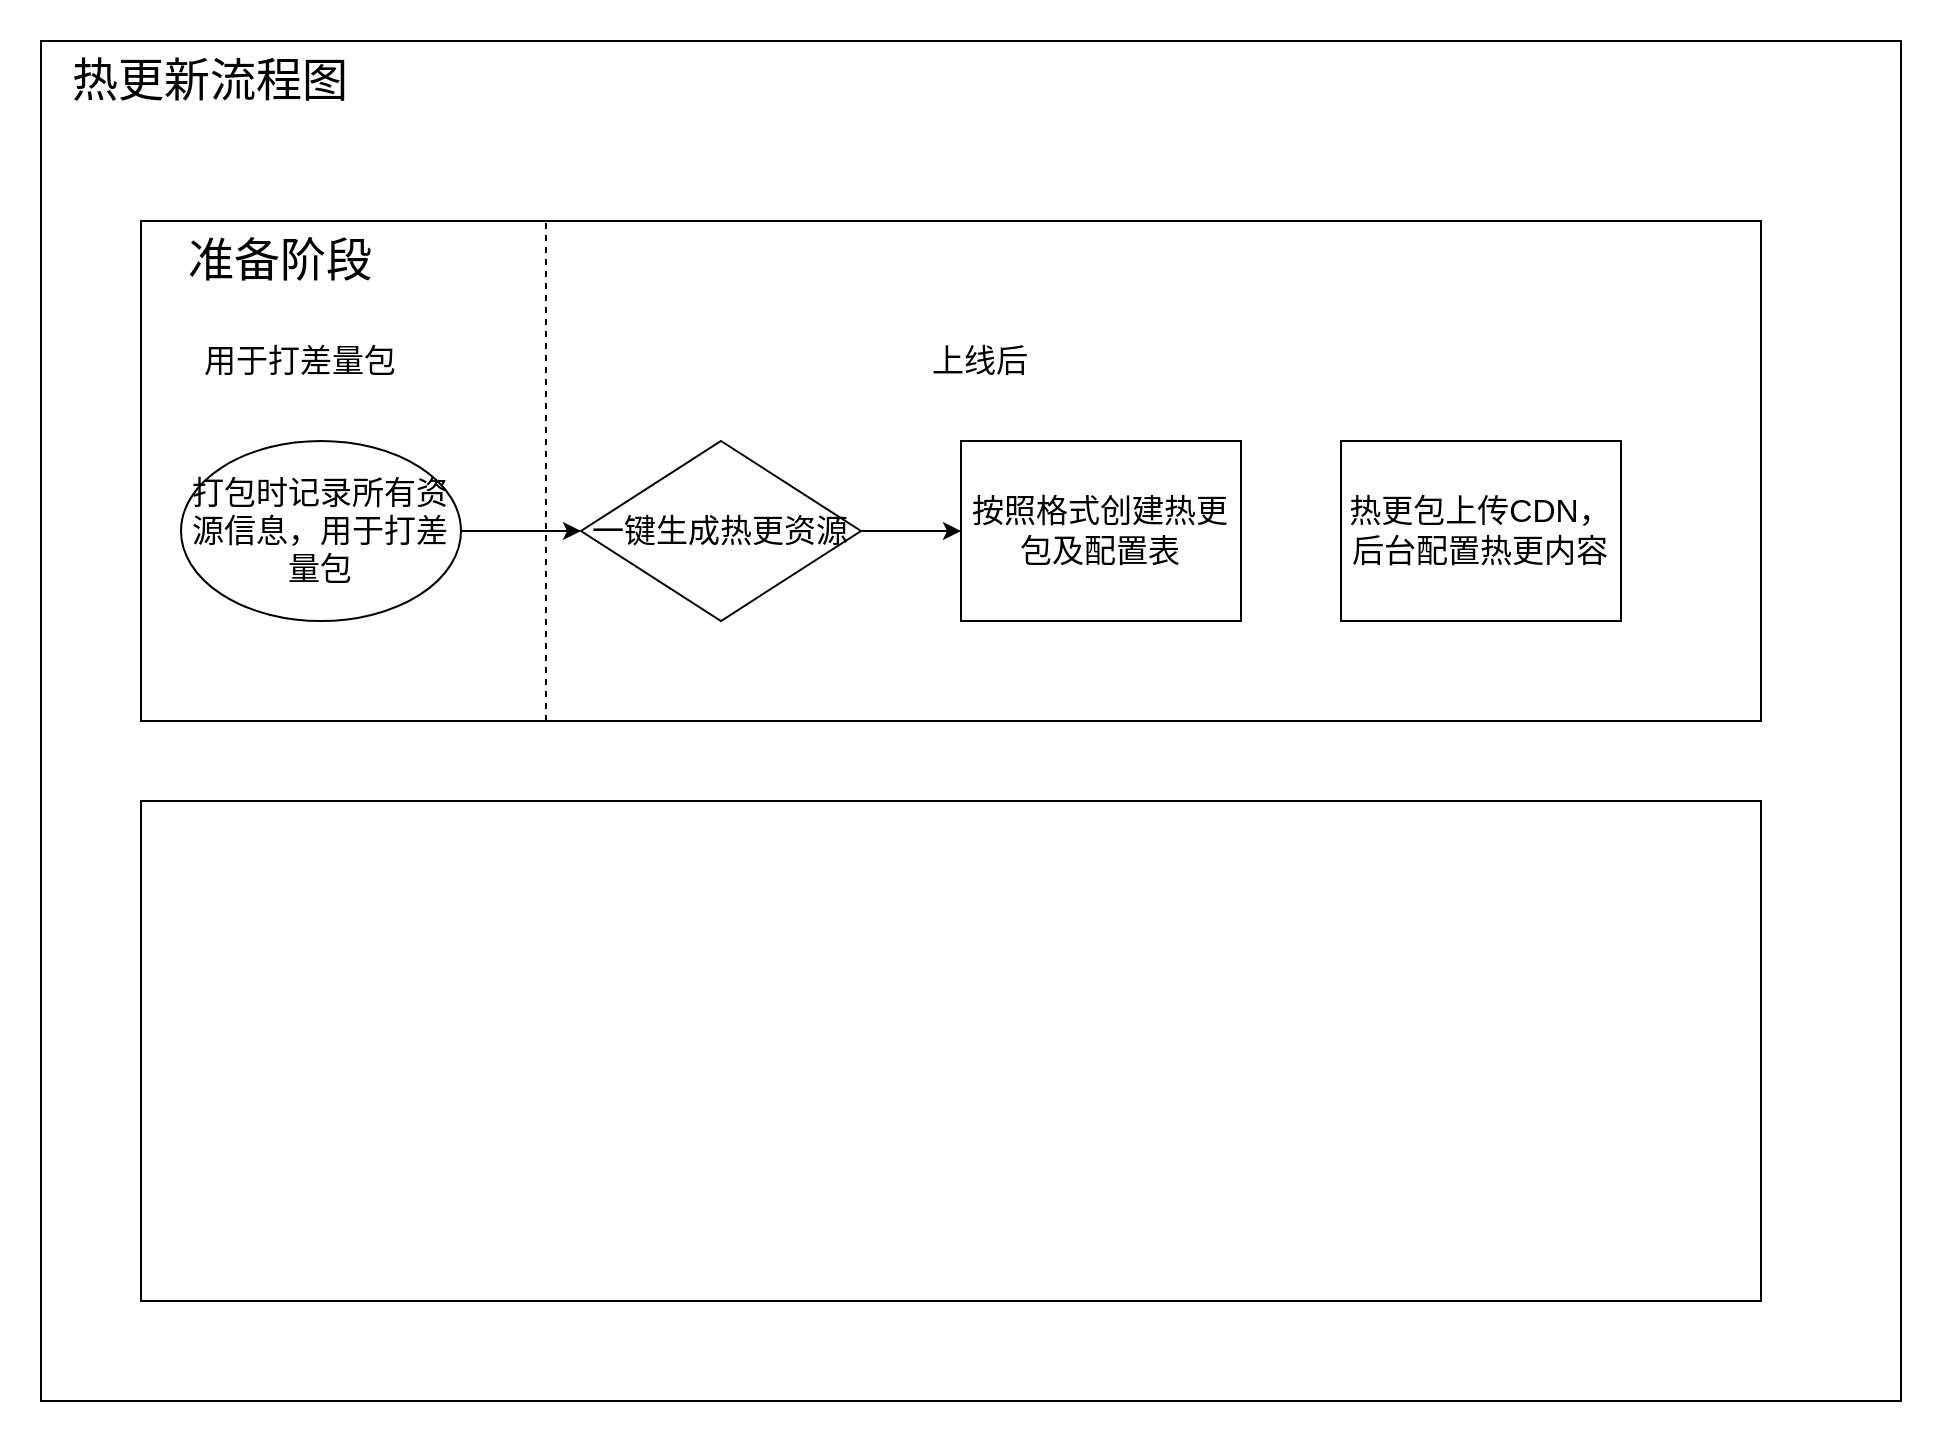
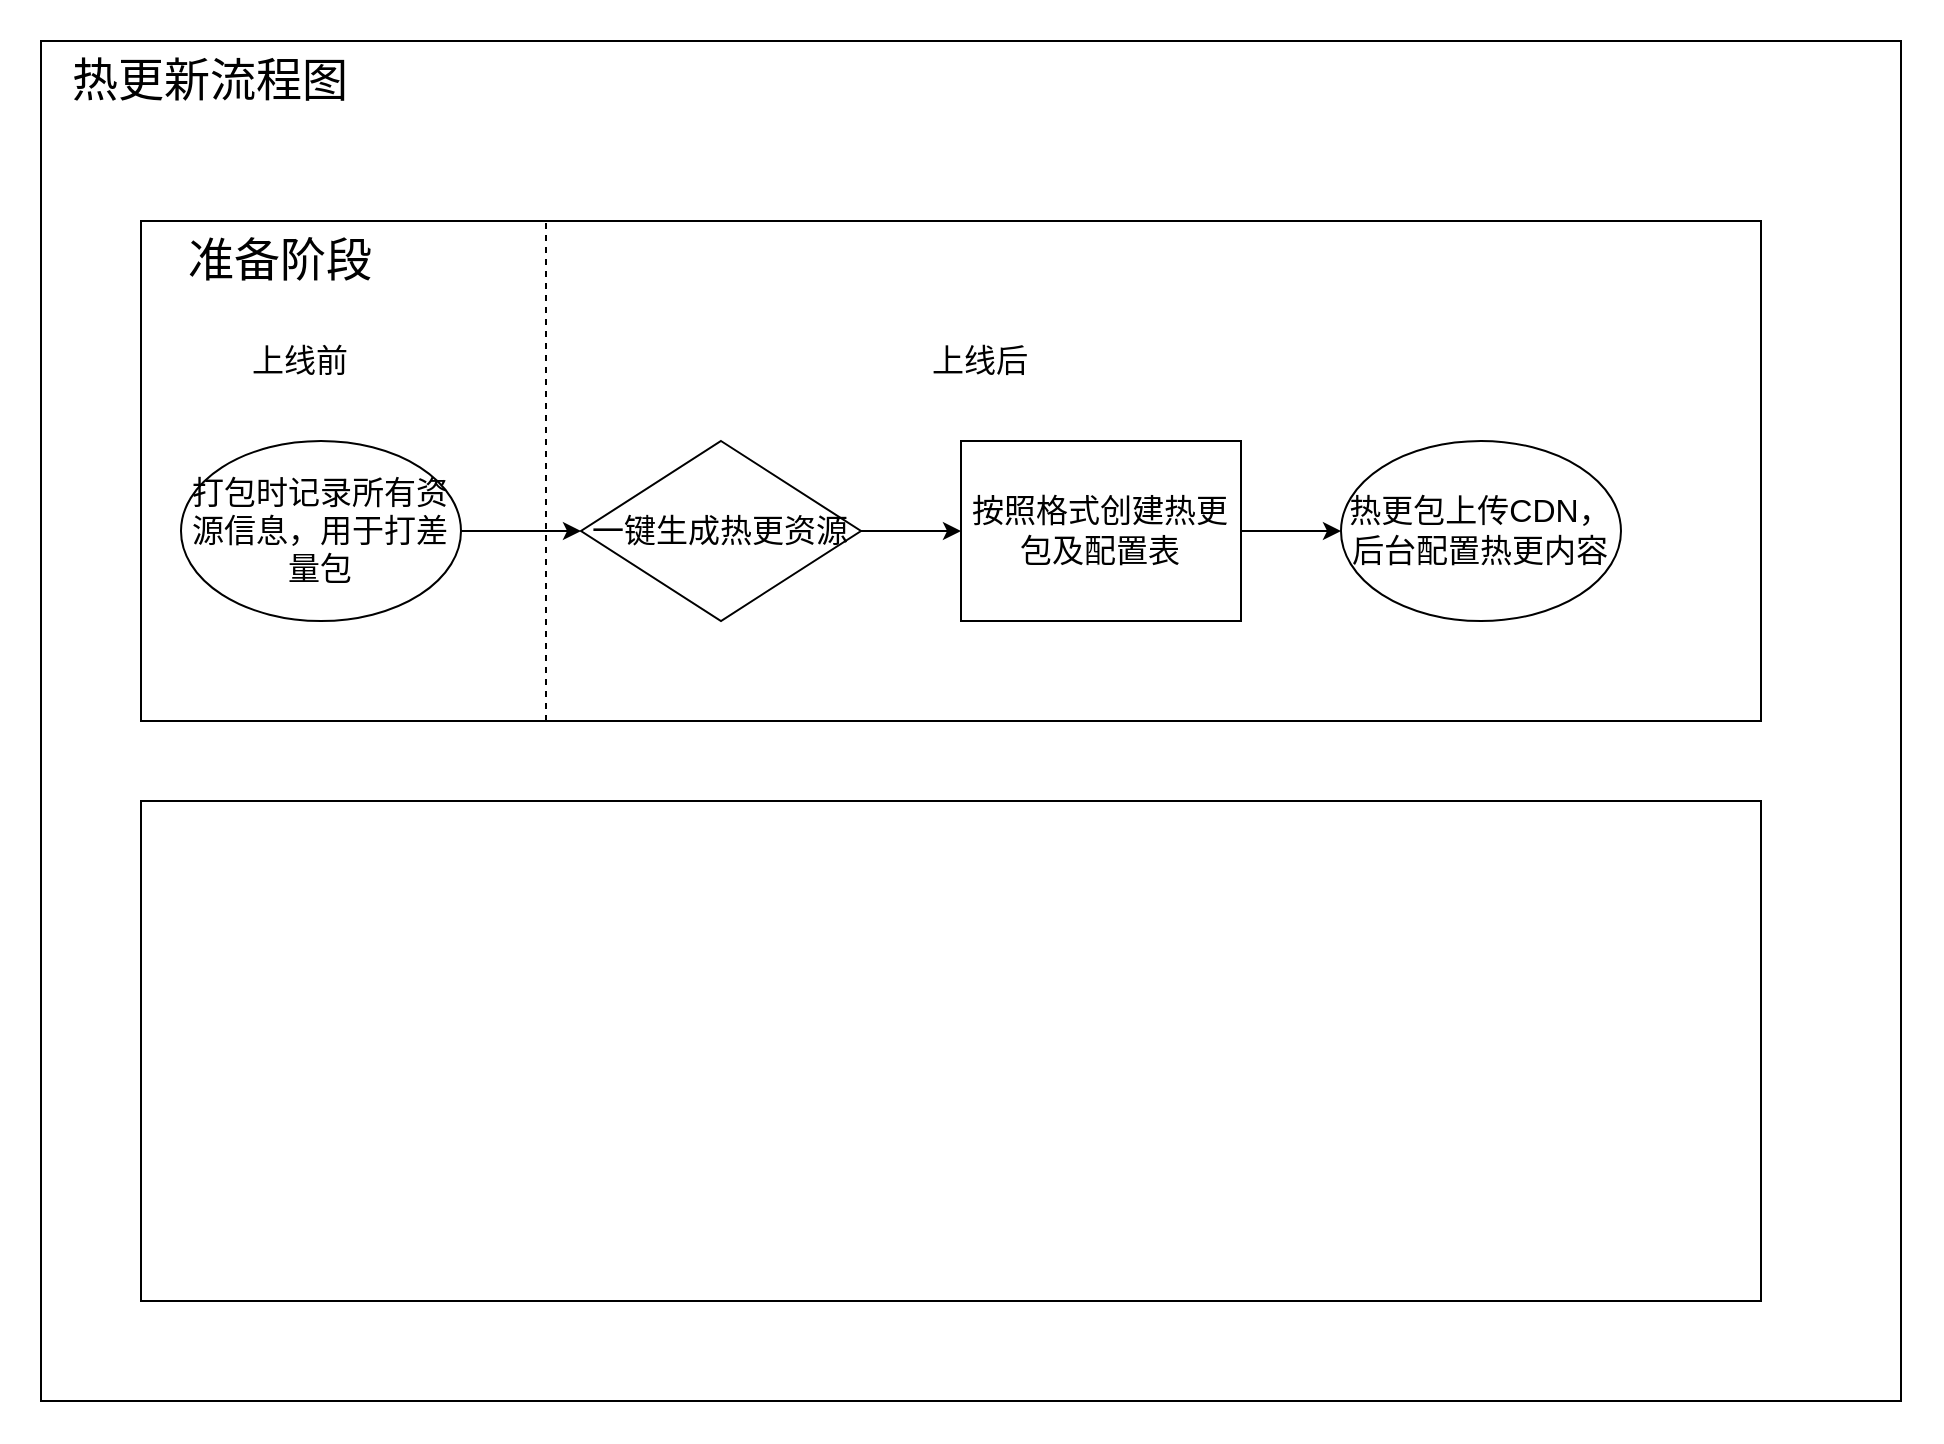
(301, 361) -> (301, 361)
none -> (1284, 531)
(1481, 531) -> (1481, 531)
